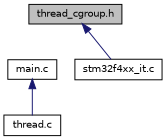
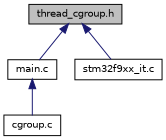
none -> (51, 46)
(118, 70) -> (118, 70)
(32, 125) -> (32, 125)
